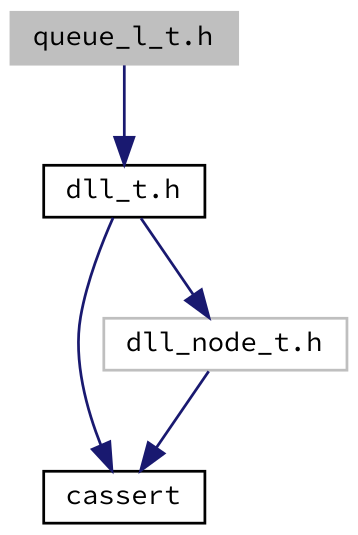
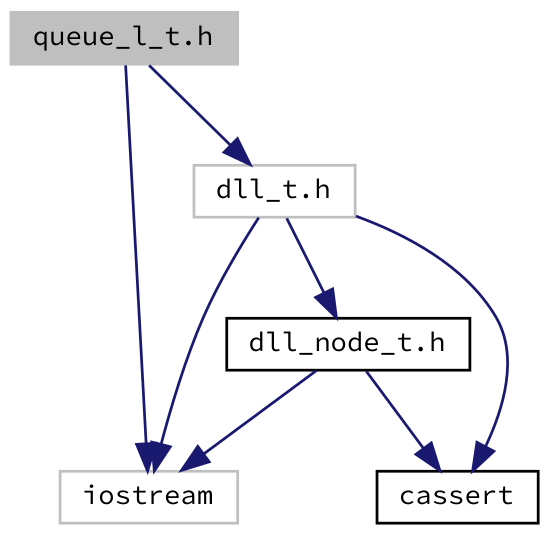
(124, 191) -> (275, 191)
(225, 344) -> (348, 344)
none -> (149, 497)
